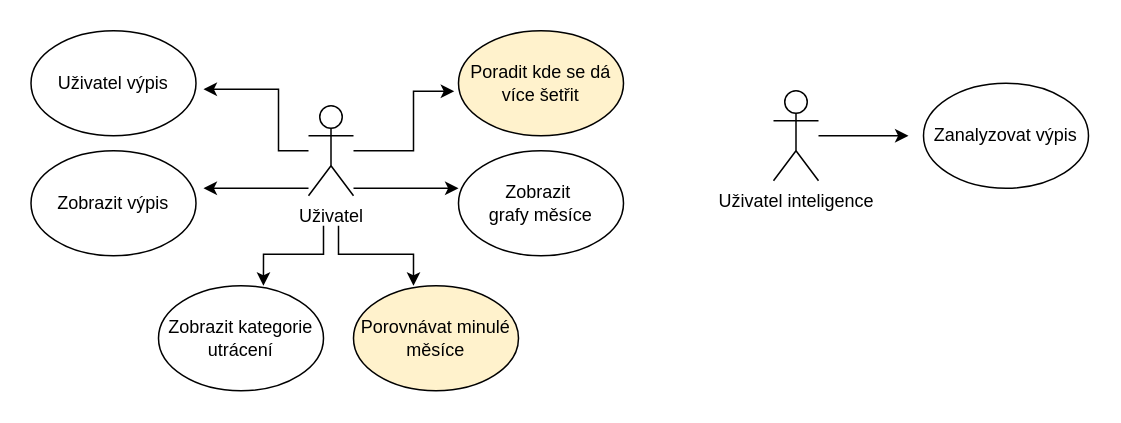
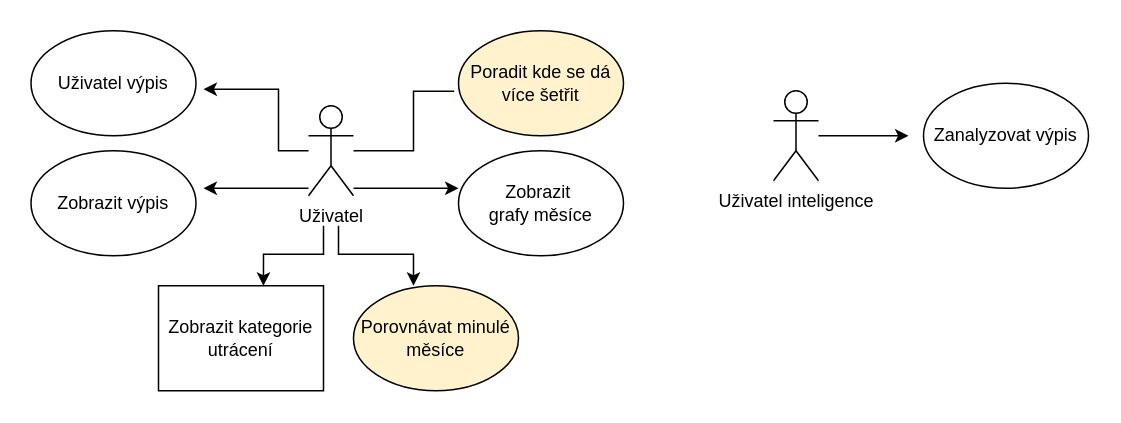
(442, 91) -> (447, 91)
(241, 338) -> (241, 338)
